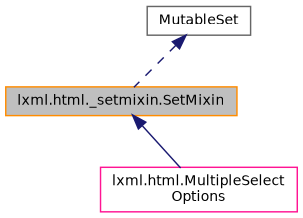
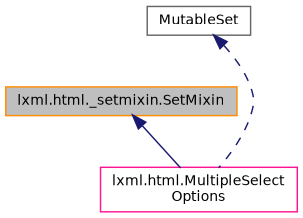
(155, 66) -> (253, 107)
